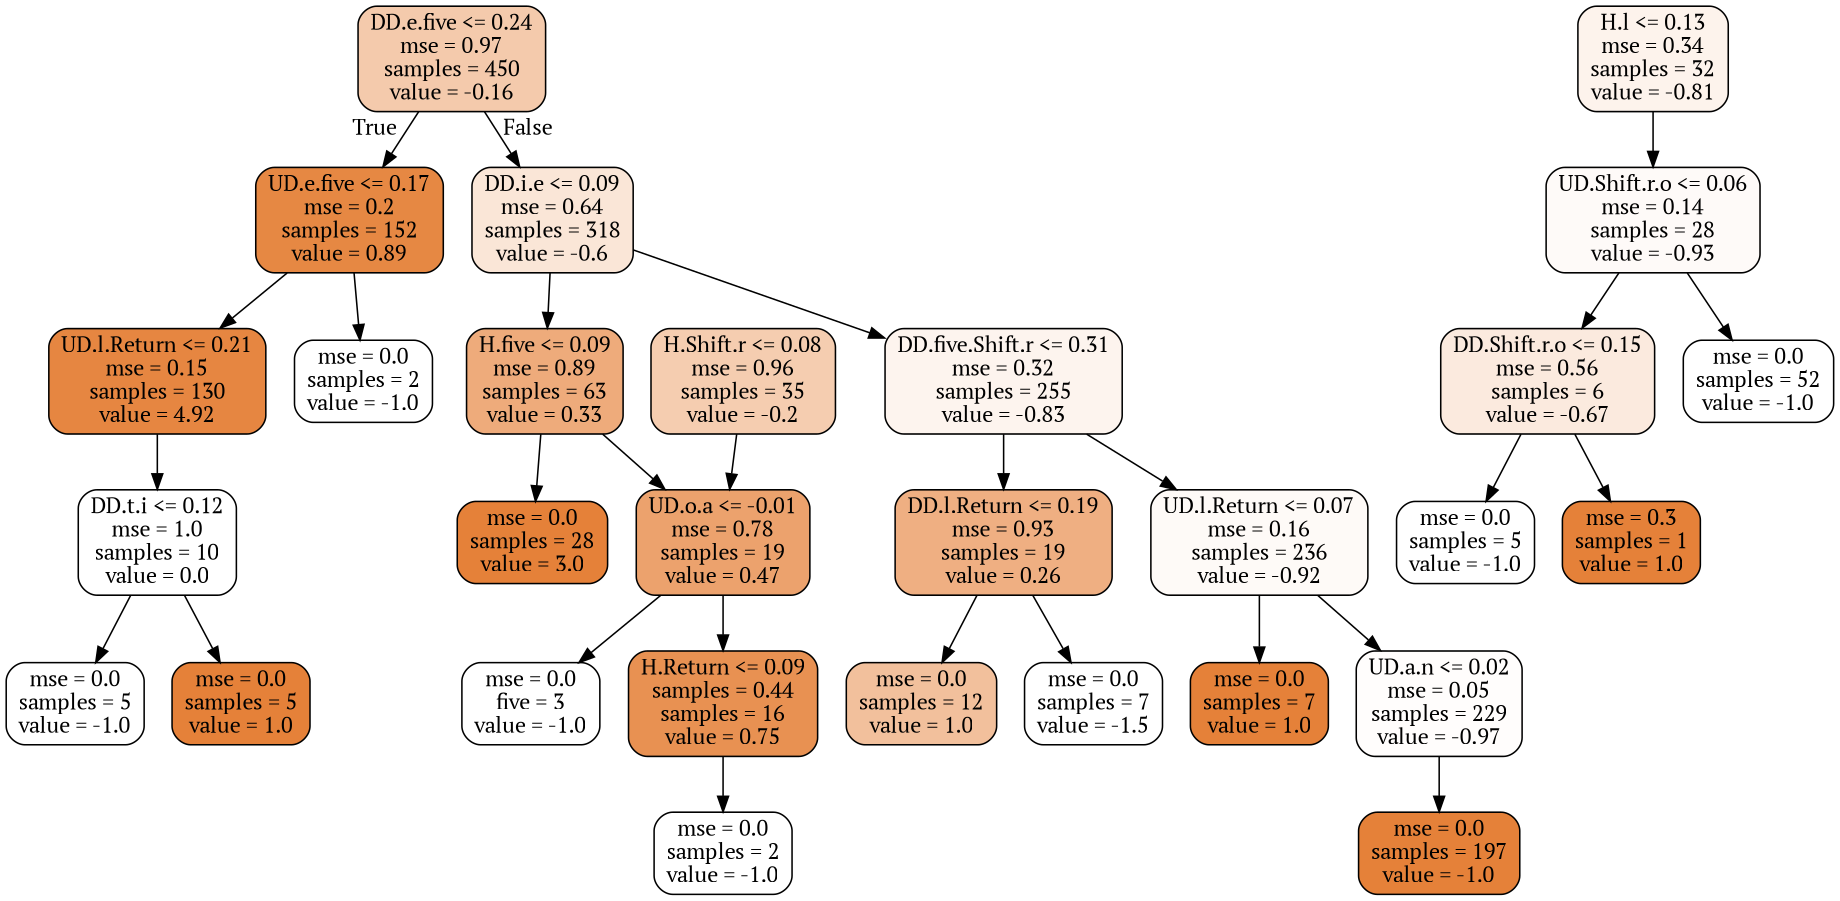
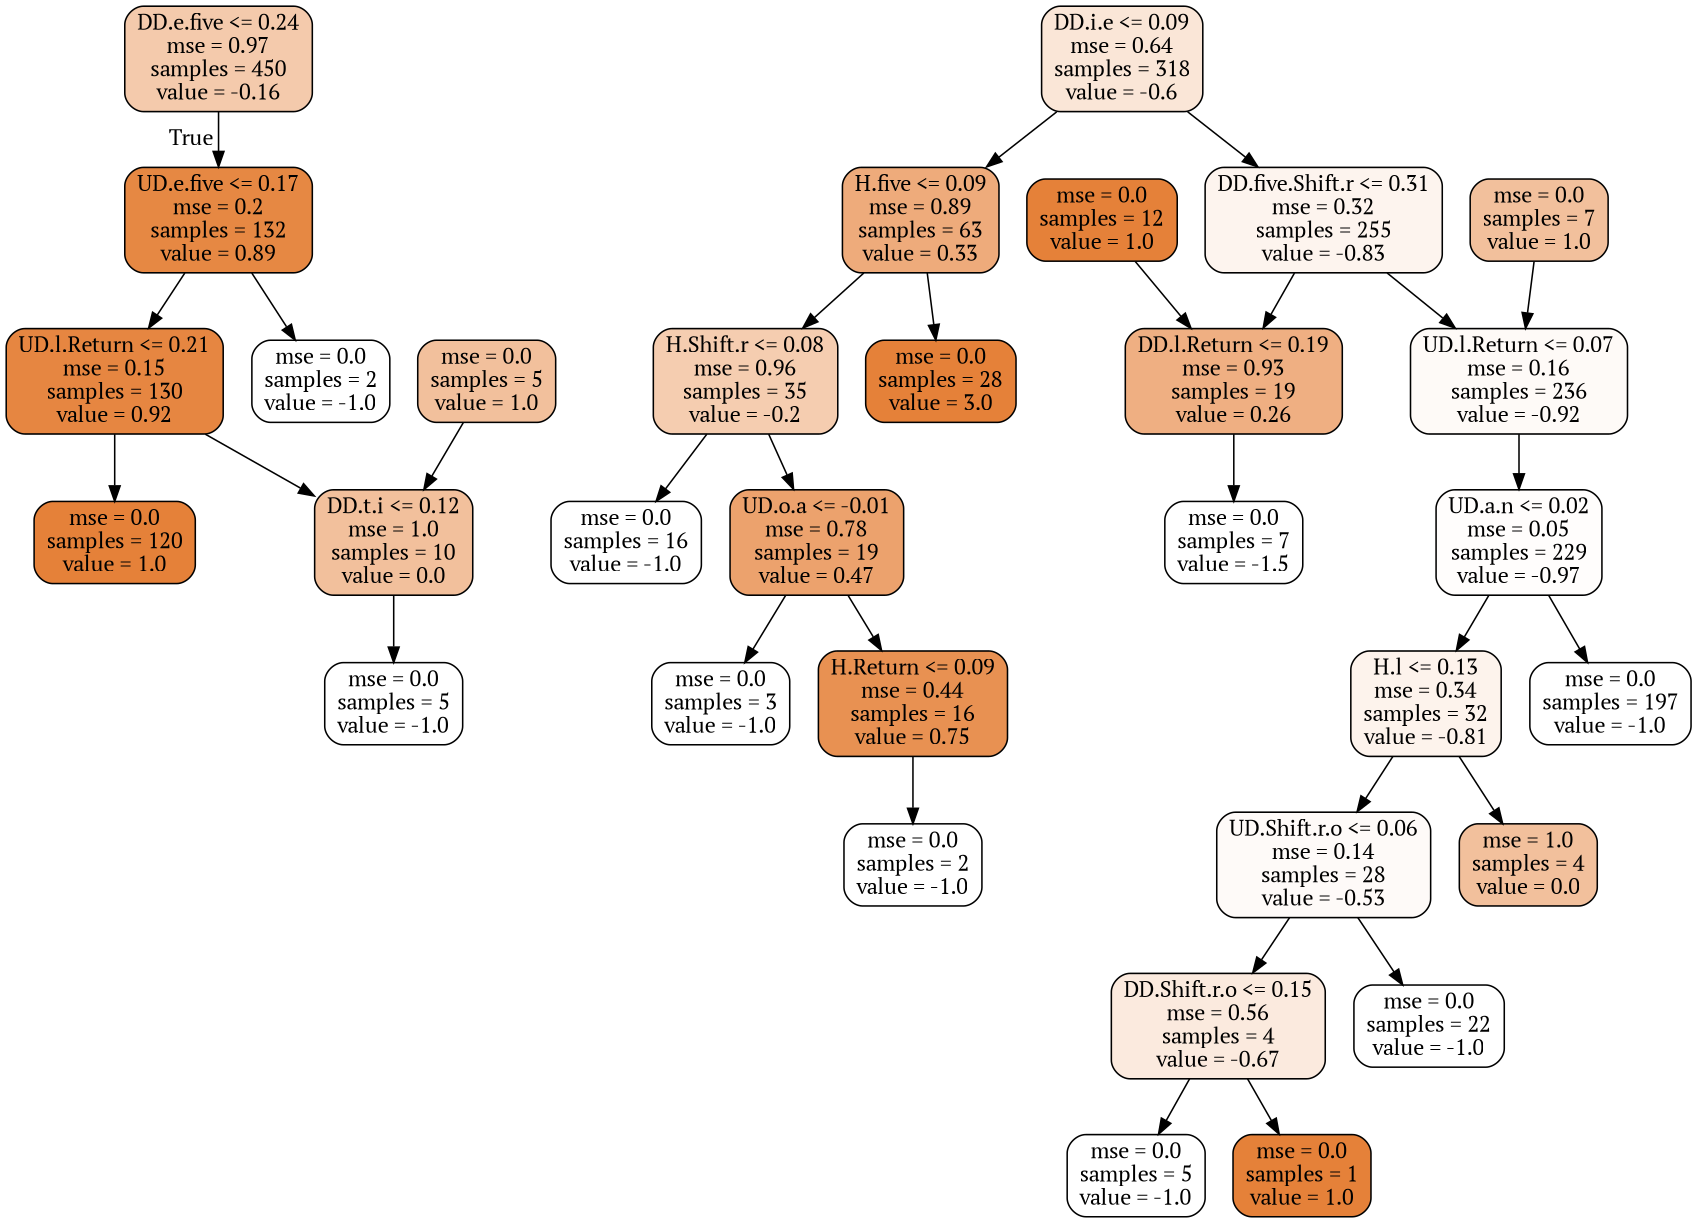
(498, 133) -> none
(350, 220) -> (219, 220)
(1653, 220) -> (1324, 865)
(157, 381) -> (115, 381)
(1548, 381) -> (1218, 1026)
(1758, 381) -> (1429, 1026)
(628, 456) -> (839, 295)
none -> (115, 542)
(157, 542) -> (394, 542)
none -> (626, 542)
(1631, 542) -> (1302, 1176)
none -> (1477, 616)
(1259, 621) -> (1531, 287)
(199, 622) -> (448, 449)
(963, 622) -> (1158, 289)
(241, 704) -> (487, 381)
(531, 704) -> (721, 704)
(723, 704) -> (913, 704)
(921, 704) -> (1102, 220)
(1259, 704) -> (1539, 220)
(1439, 853) -> (1610, 704)
none -> (1528, 865)
